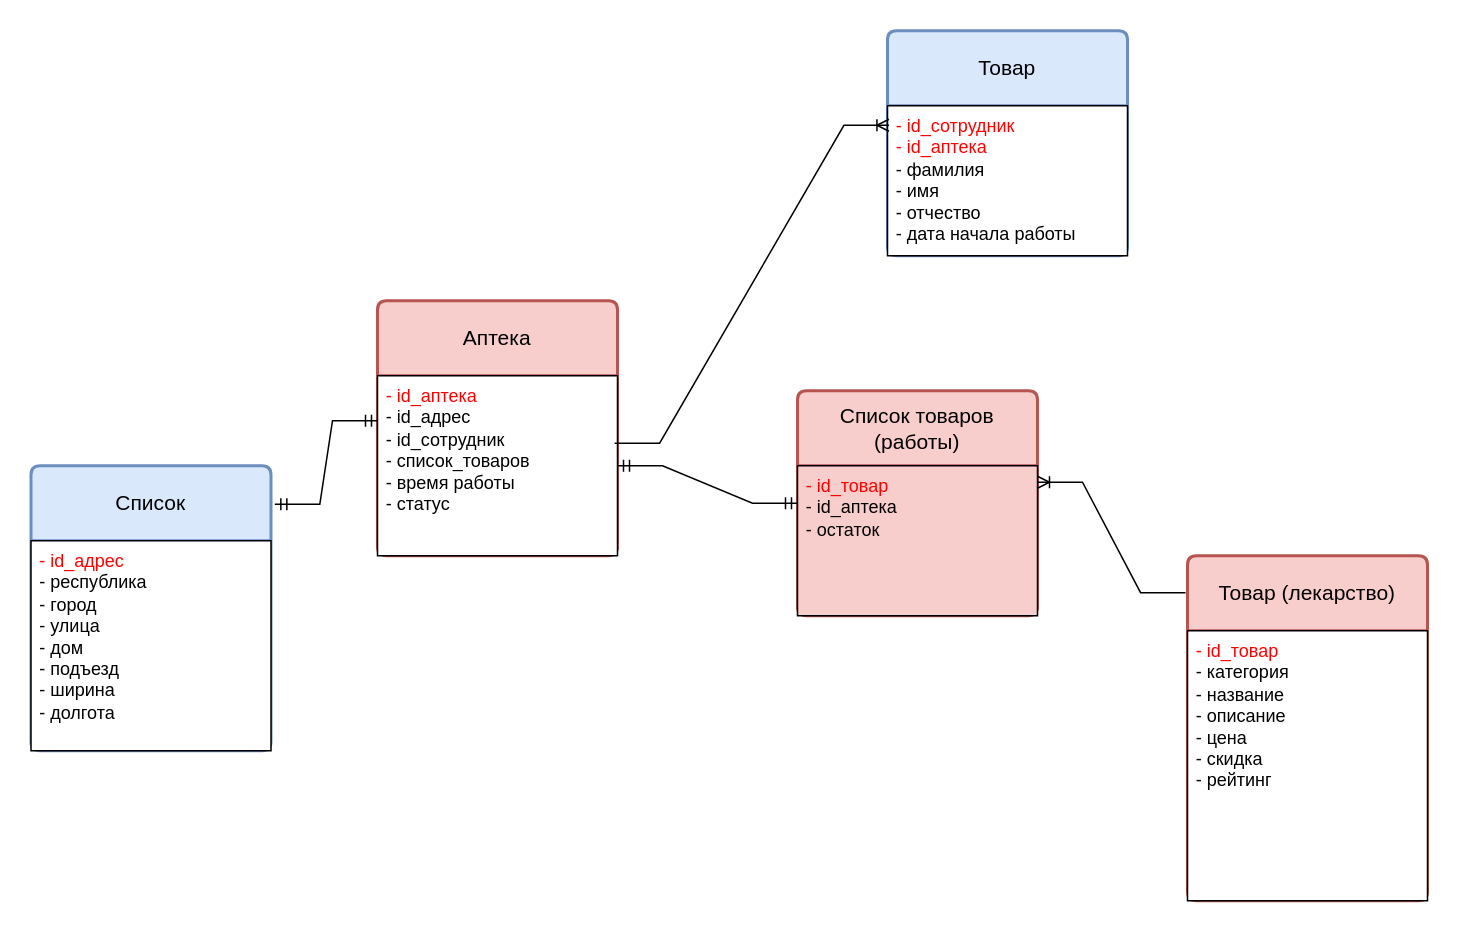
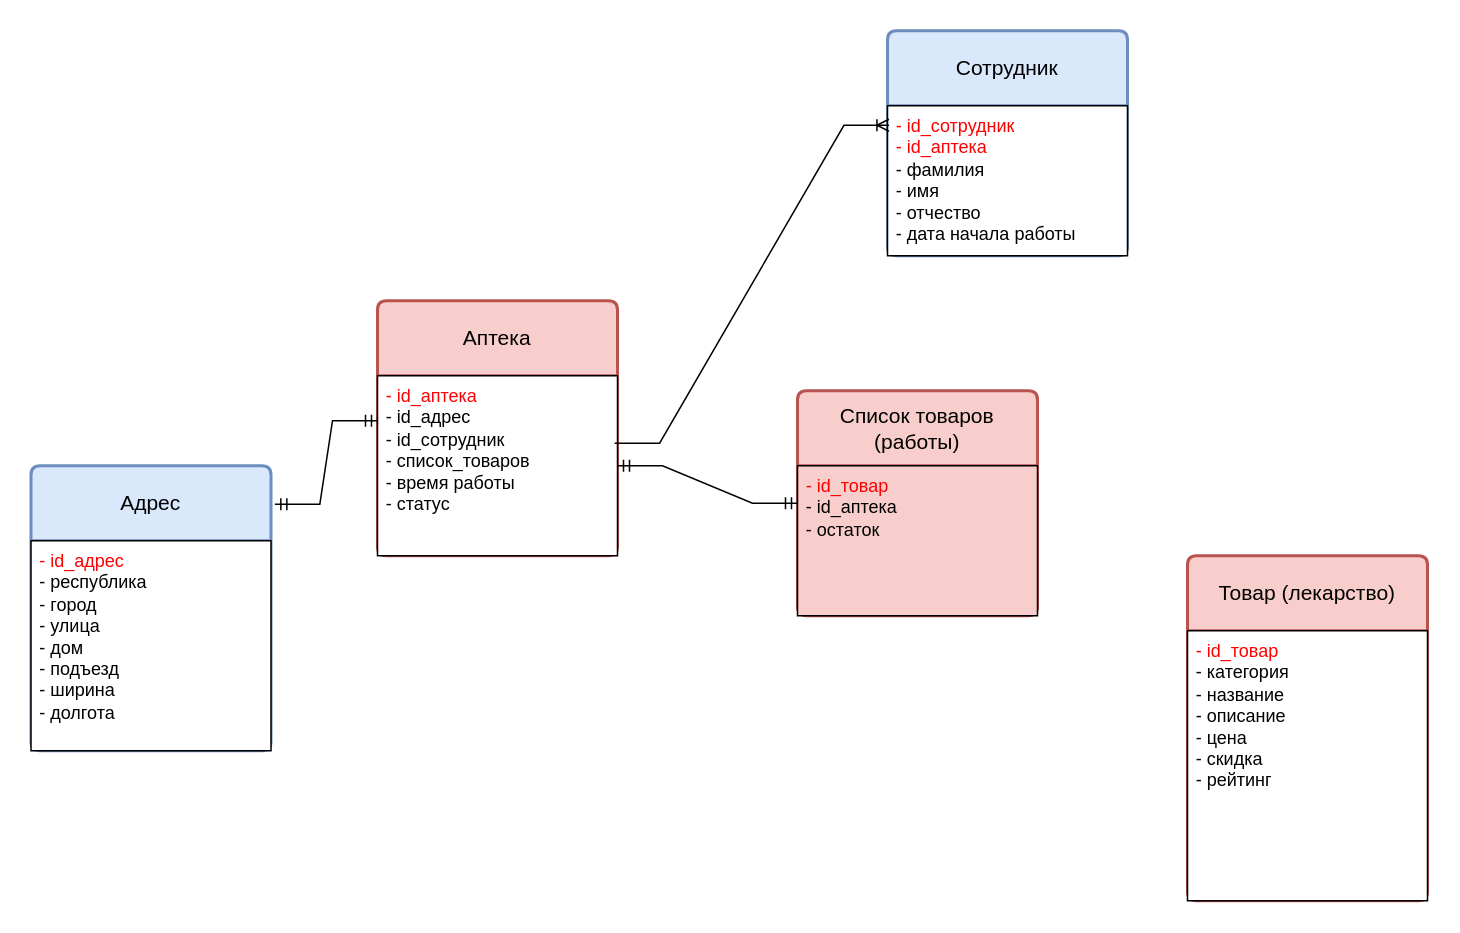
(1007, 68) -> (1007, 68)
(151, 503) -> (151, 503)
(1112, 538) -> none
